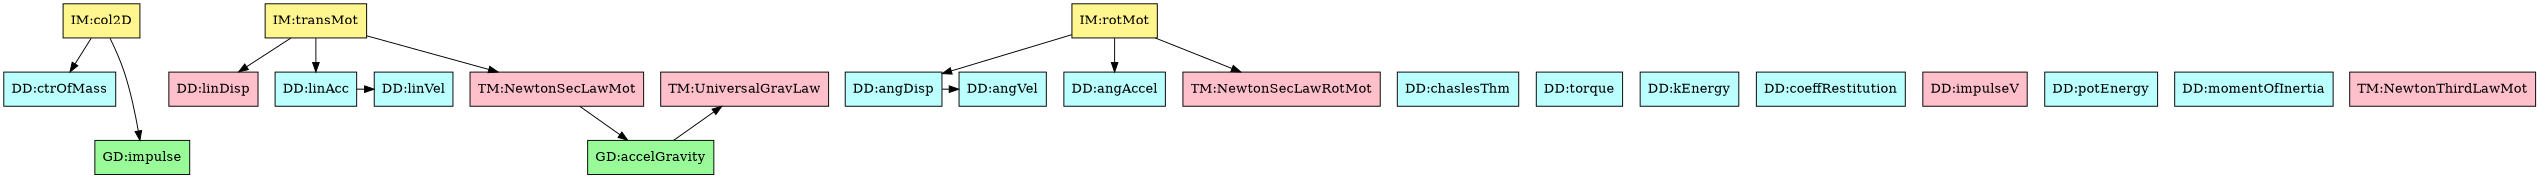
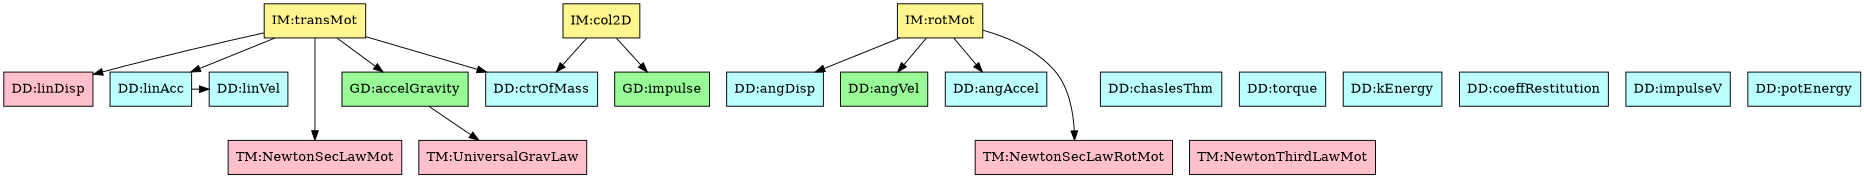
none -> (422, 53)
(946, 89) -> (915, 51)
(1003, 89) -> (884, 89)
(1975, 89) -> (1678, 89)
(2254, 89) -> none
(600, 121) -> (356, 52)
